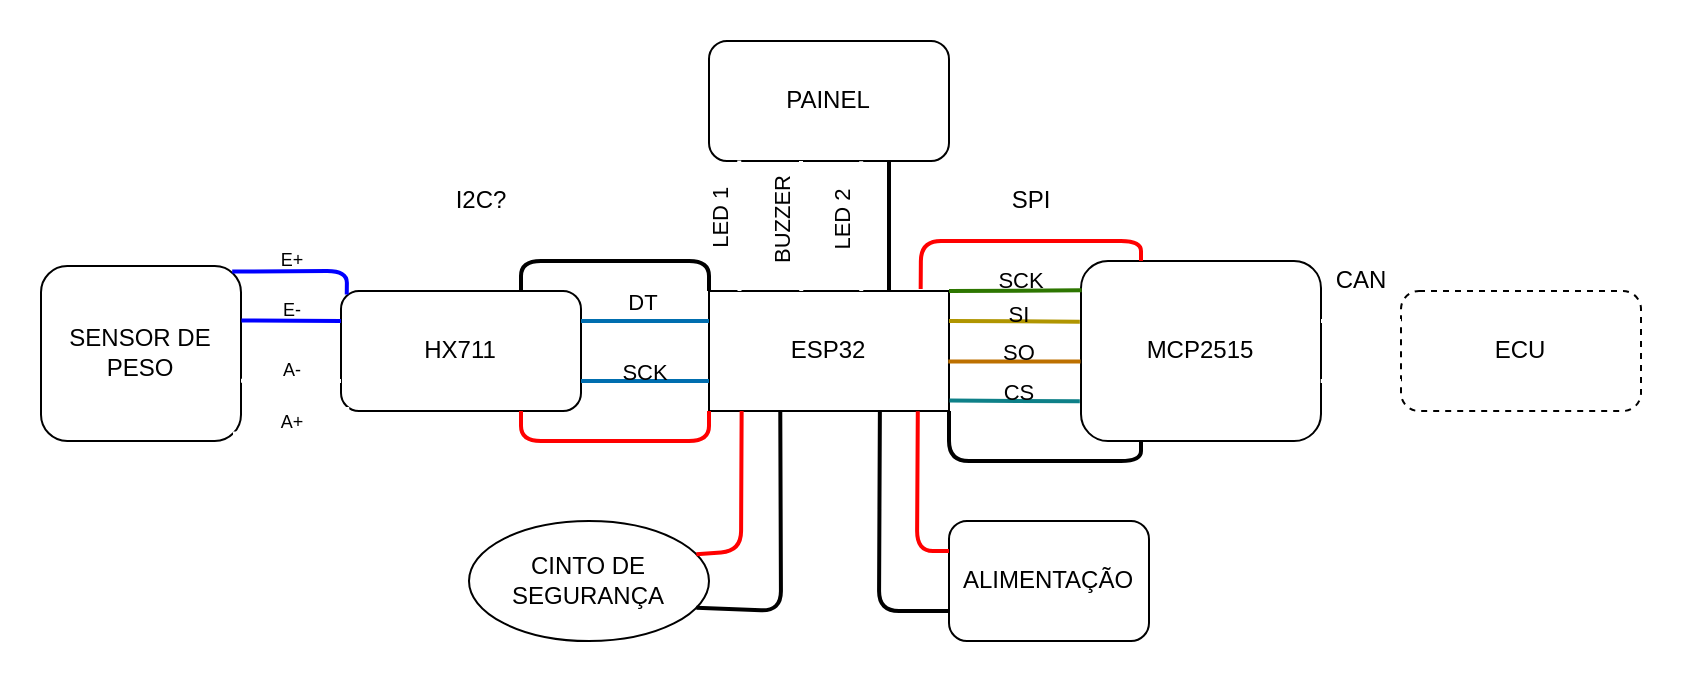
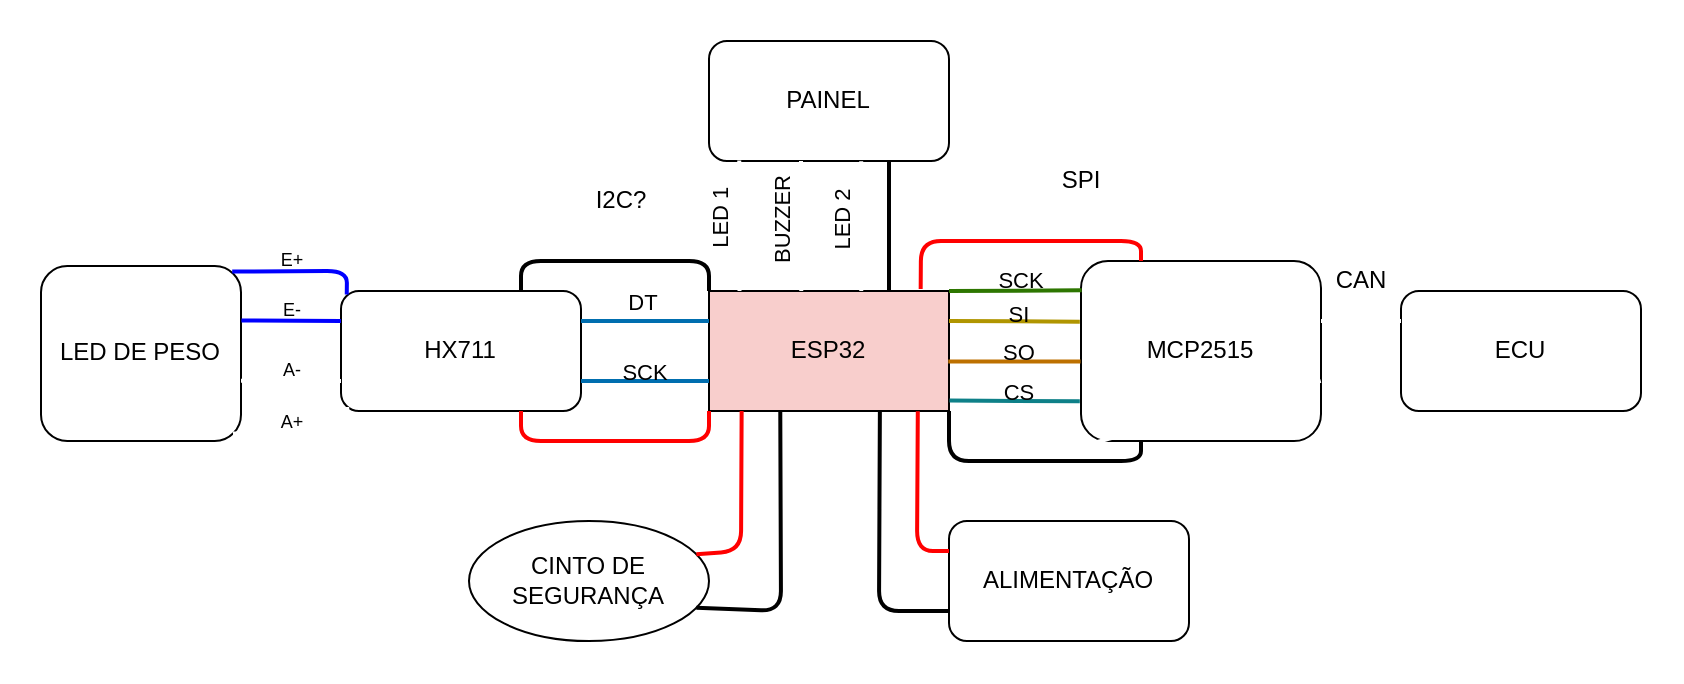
(481, 201) -> (621, 201)
(1031, 201) -> (1081, 181)
(829, 351) -> (829, 351)
(1521, 351) -> (1521, 351)
(141, 353) -> (141, 353)
(1399, 381) -> (1105, 440)
(1049, 581) -> (1069, 581)
